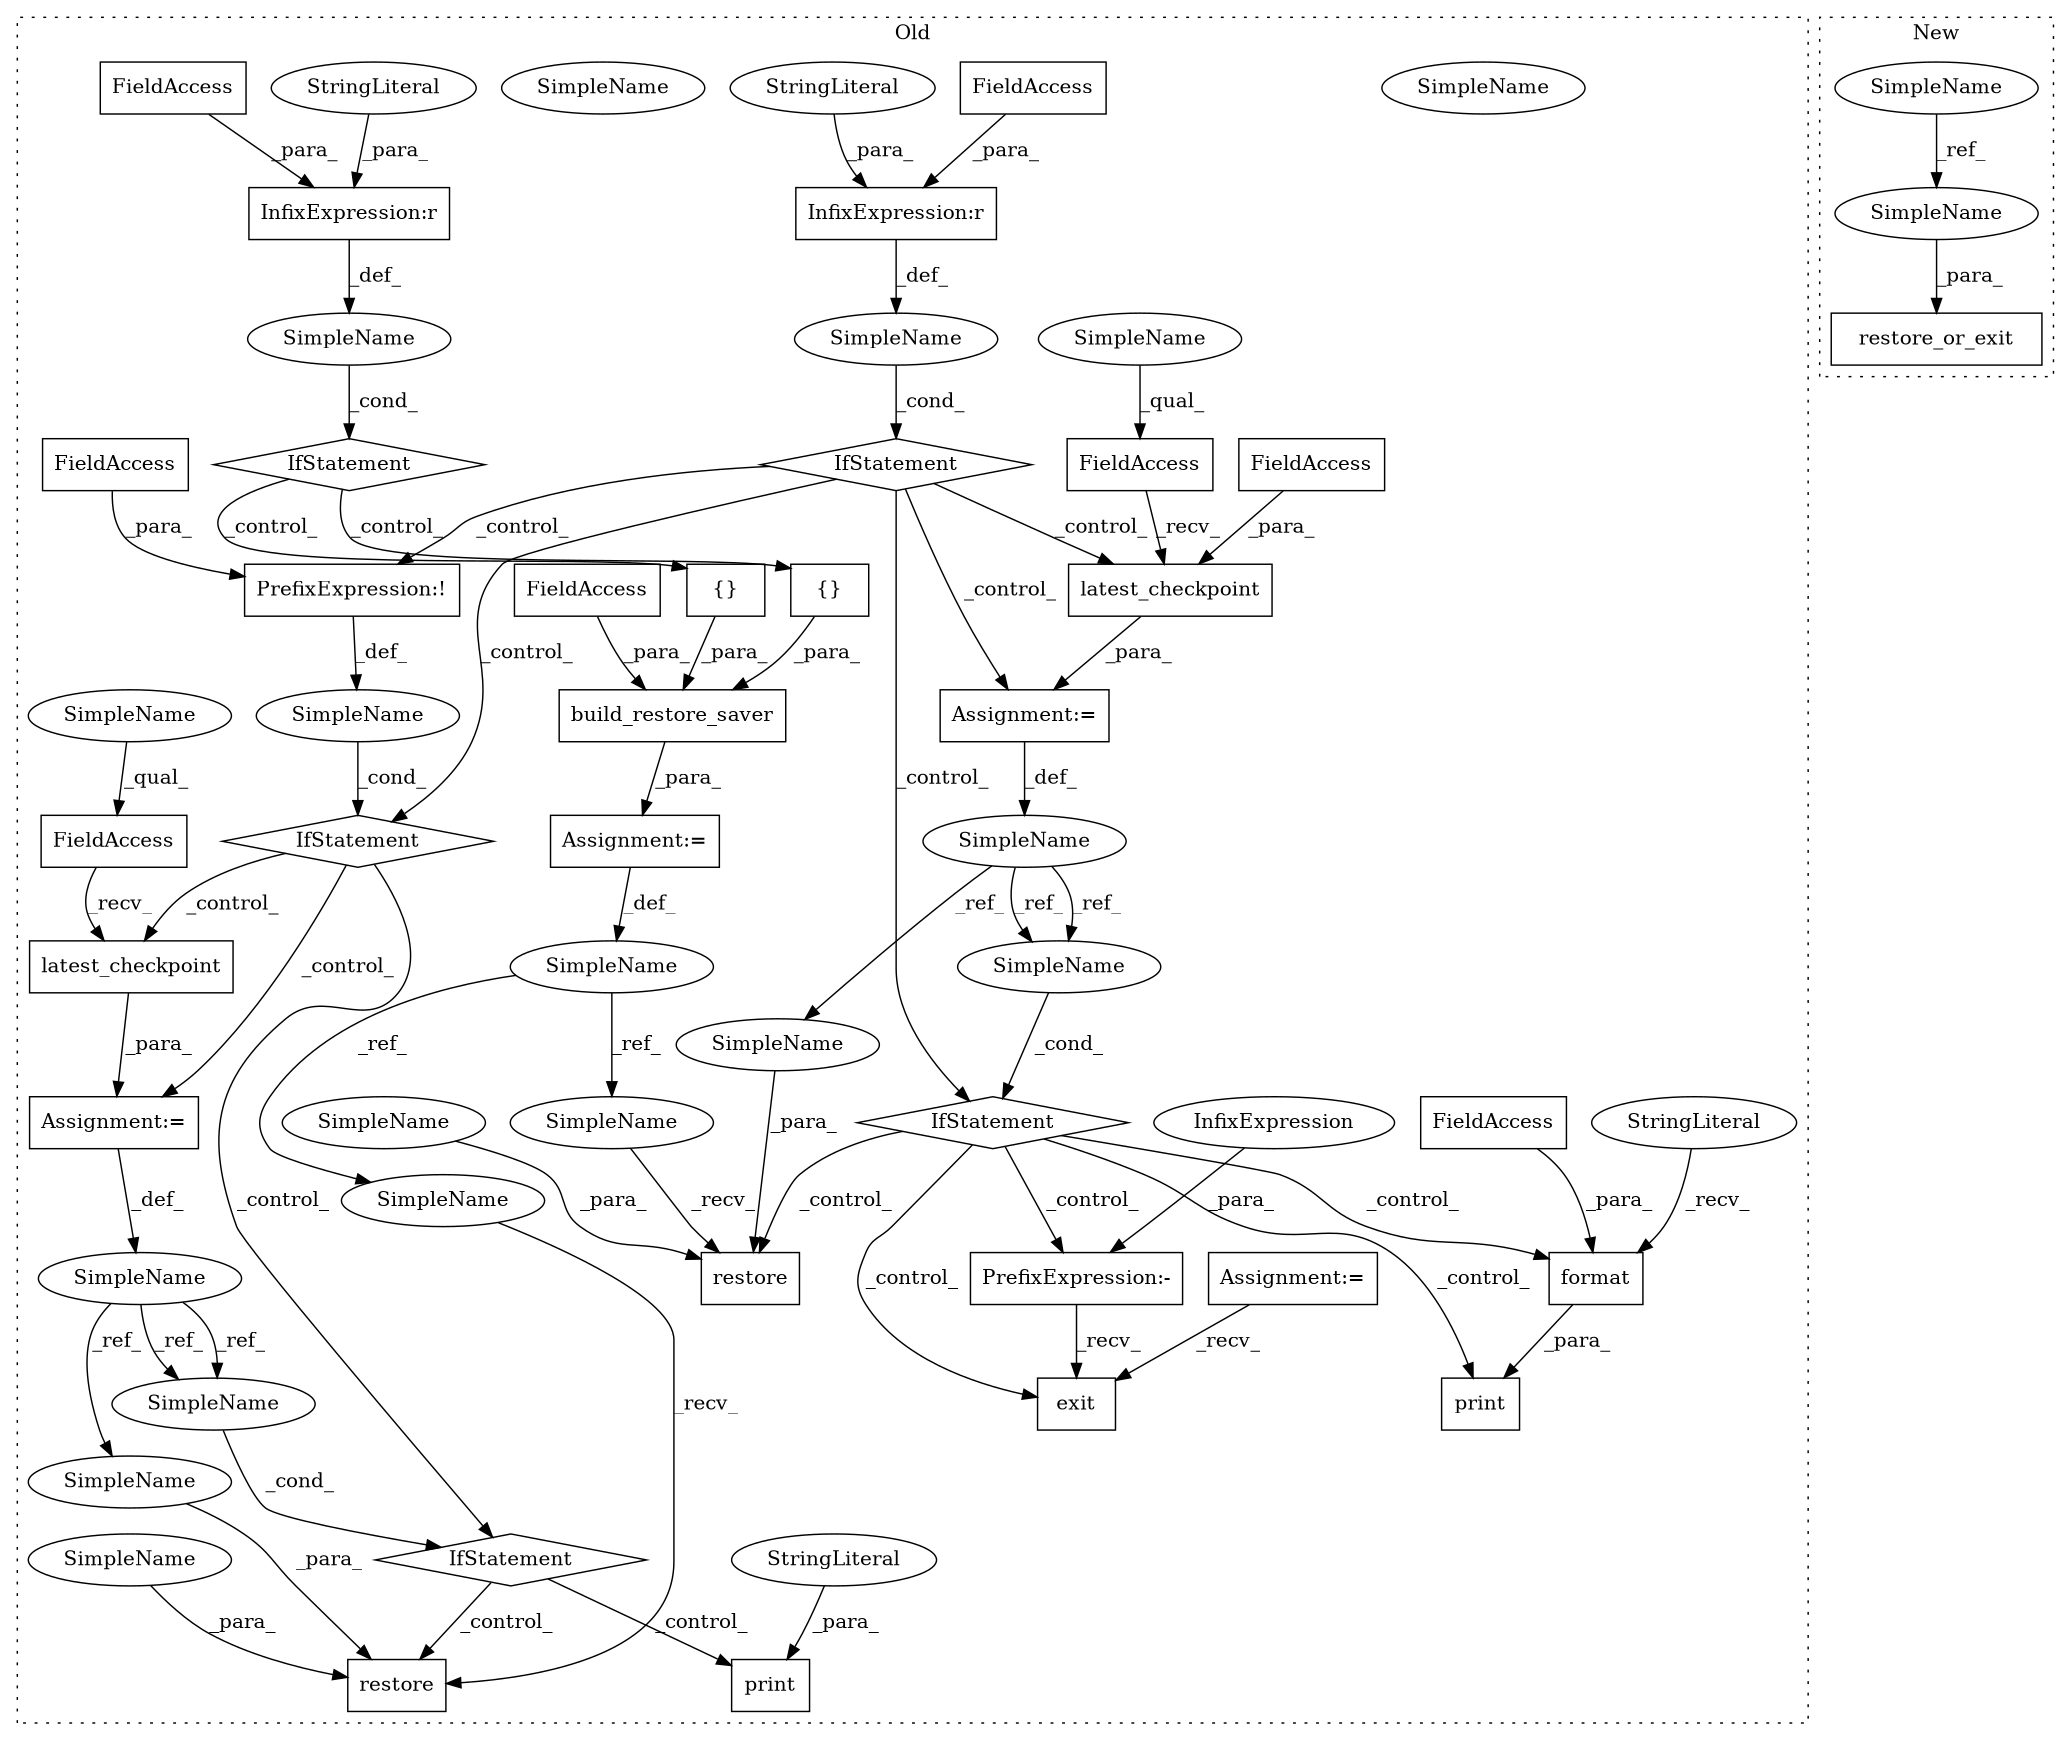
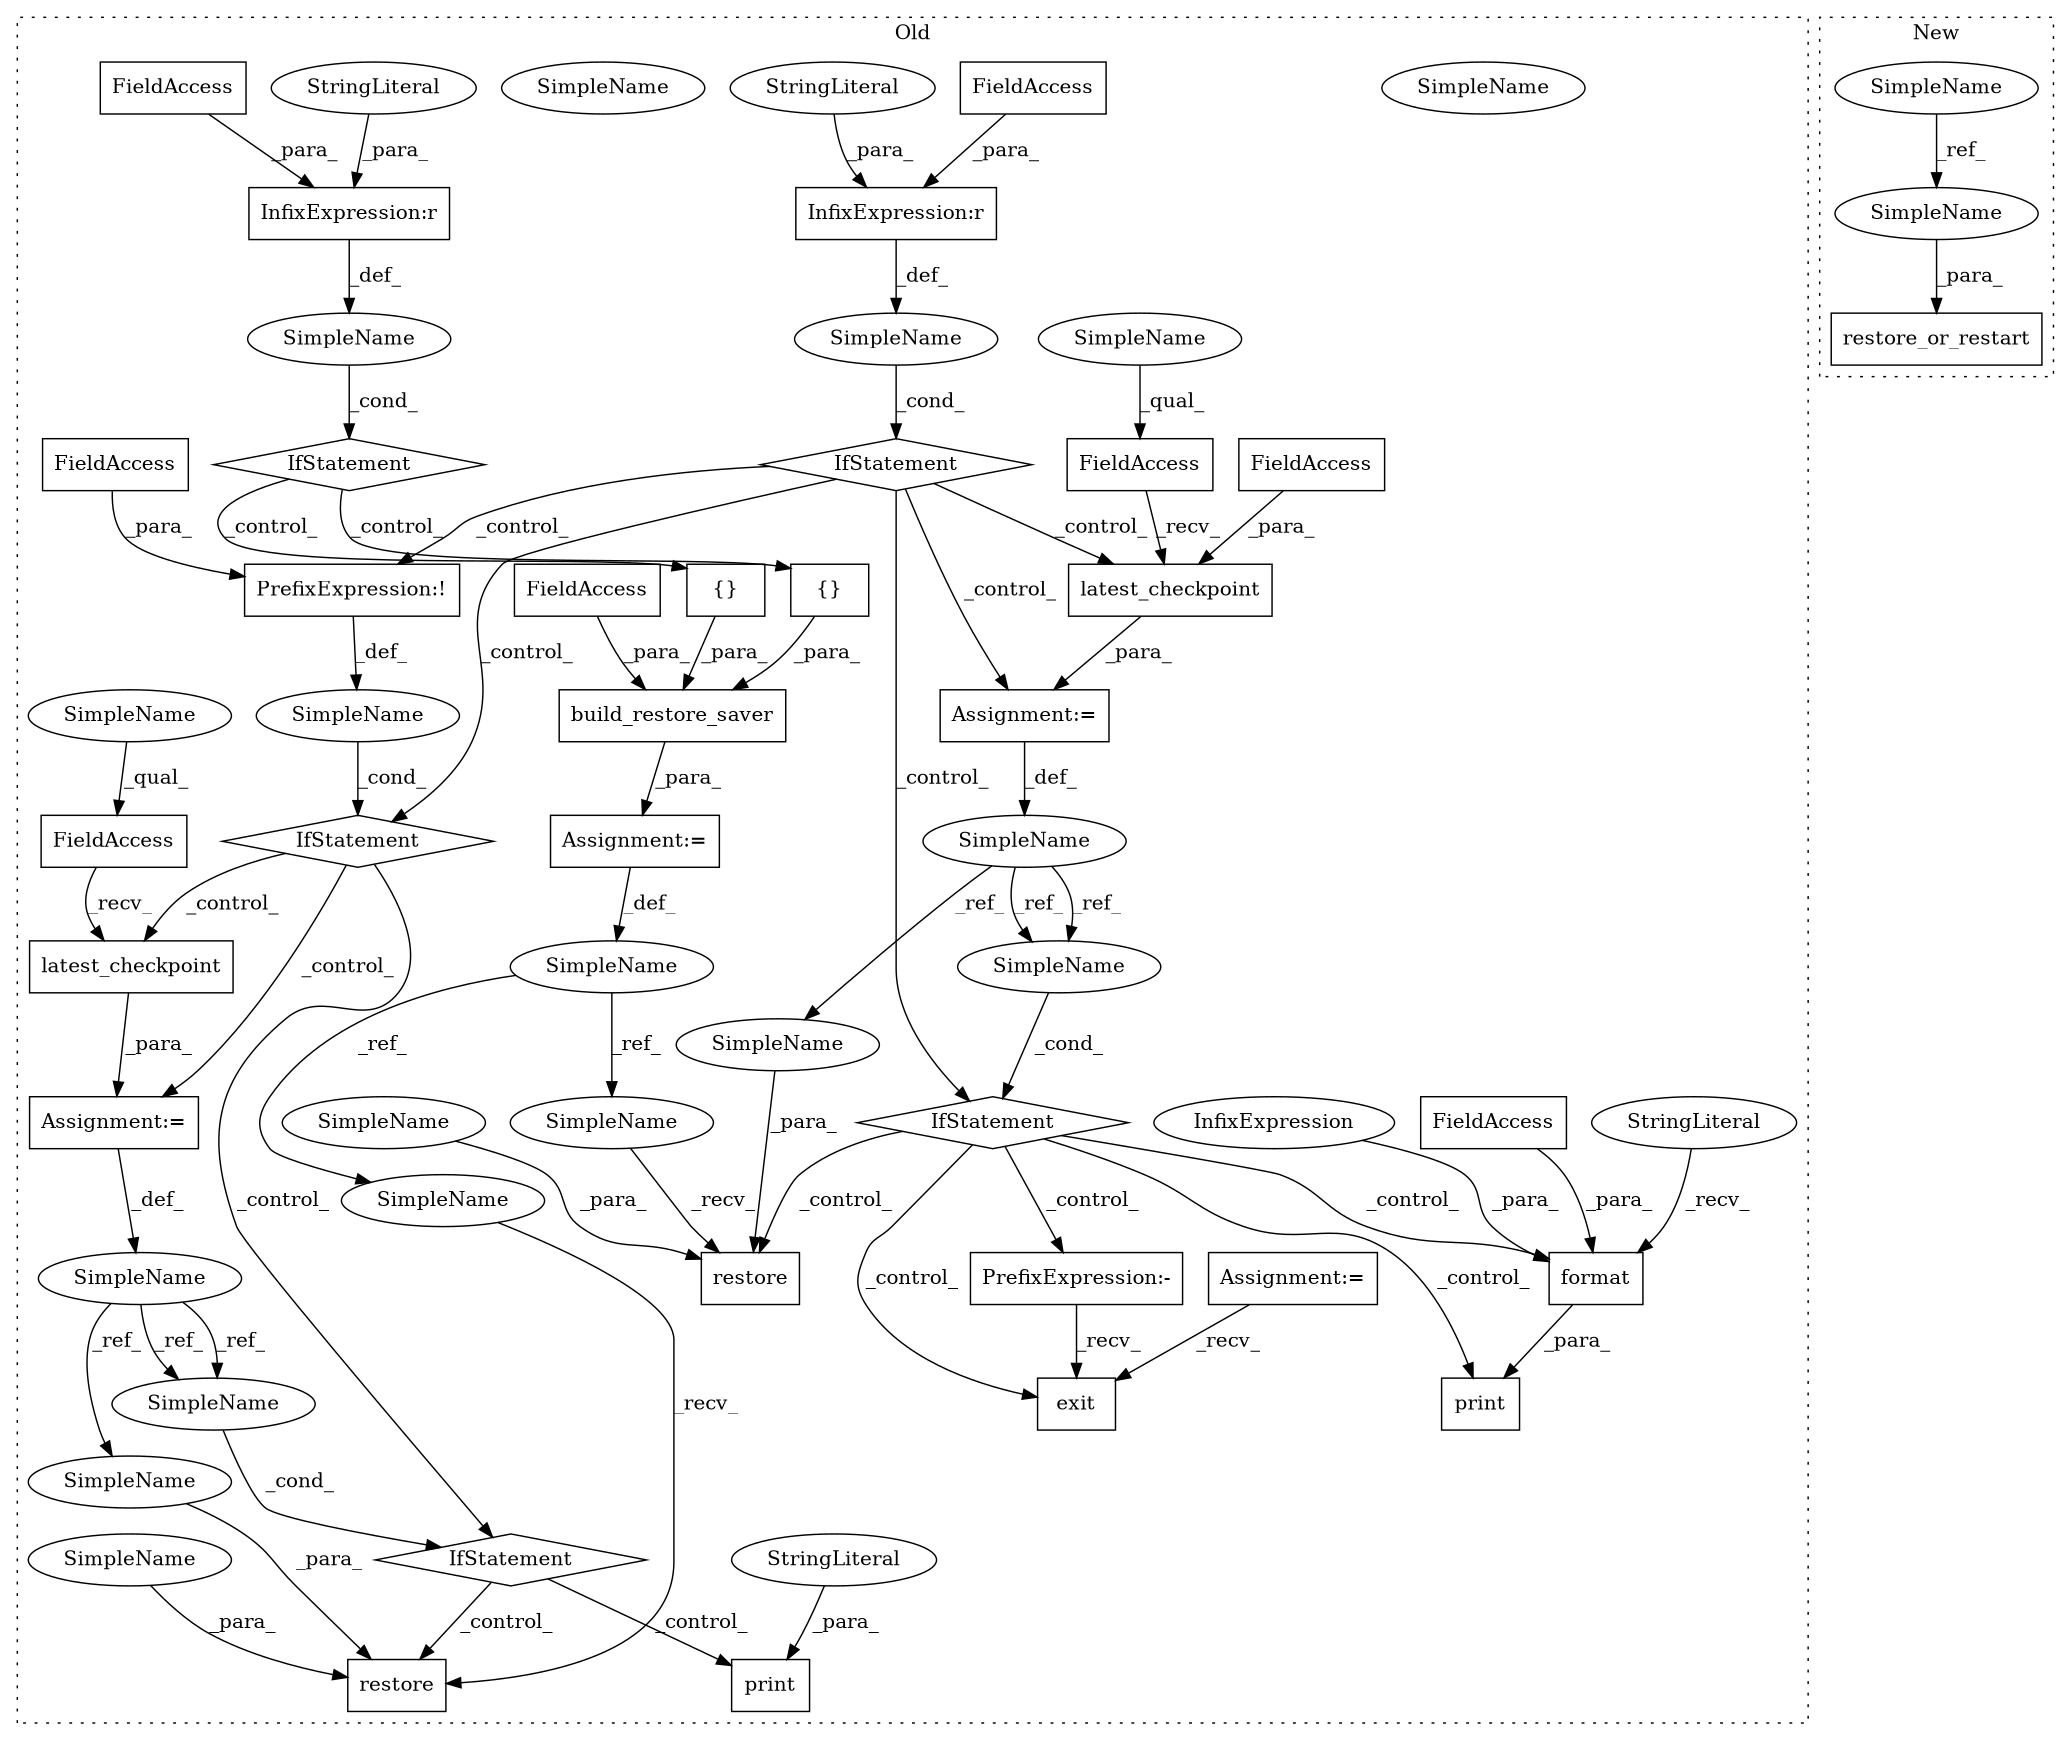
(1937, 339) -> (1937, 339)
(1193, 1189) -> (1466, 1176)
